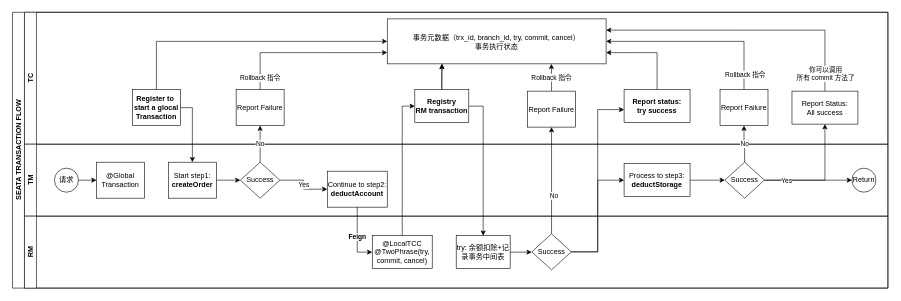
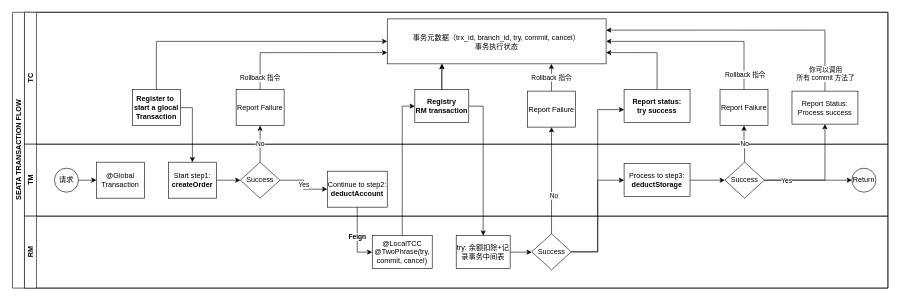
(825, 108) -> (825, 108)
